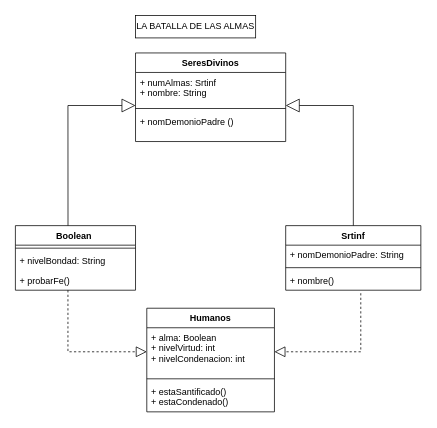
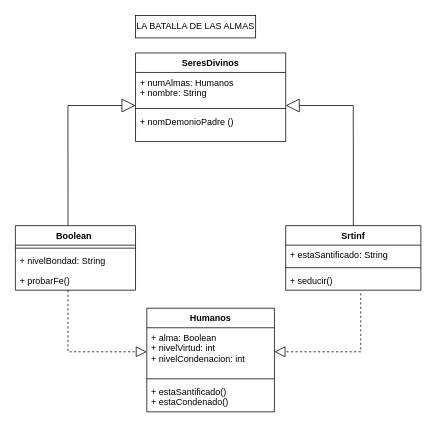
(179, 83) -> (183, 83)
(347, 255) -> (345, 255)
(314, 281) -> (315, 281)
